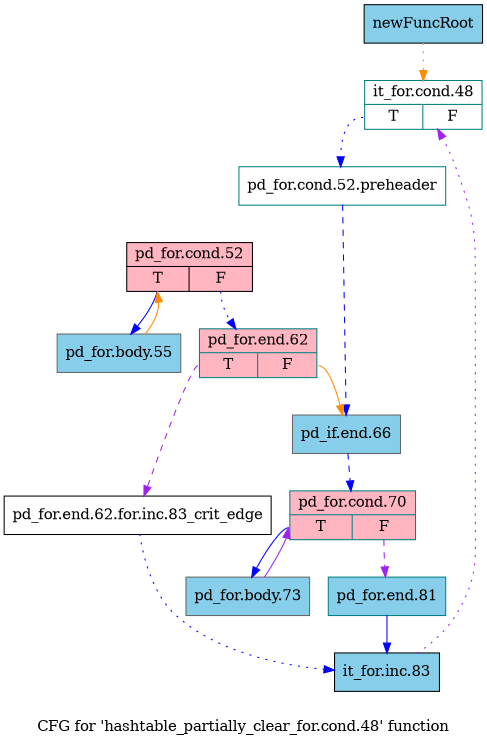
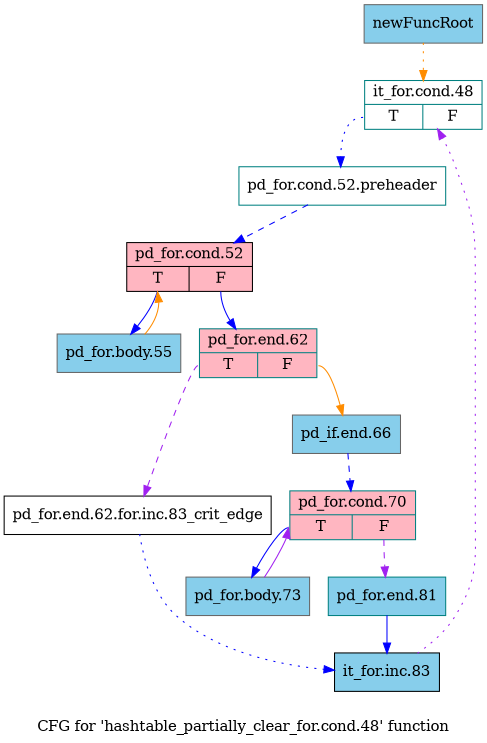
(423, 24) -> (423, 24)
(344, 305) -> (276, 221)
(223, 307) -> (223, 307)
